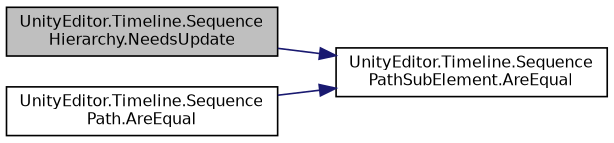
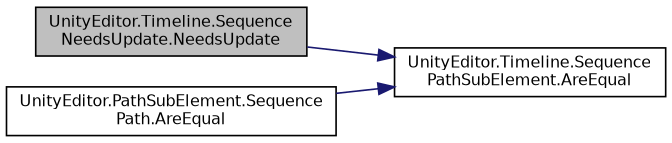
(142, 32) -> (171, 32)
(142, 111) -> (171, 111)
